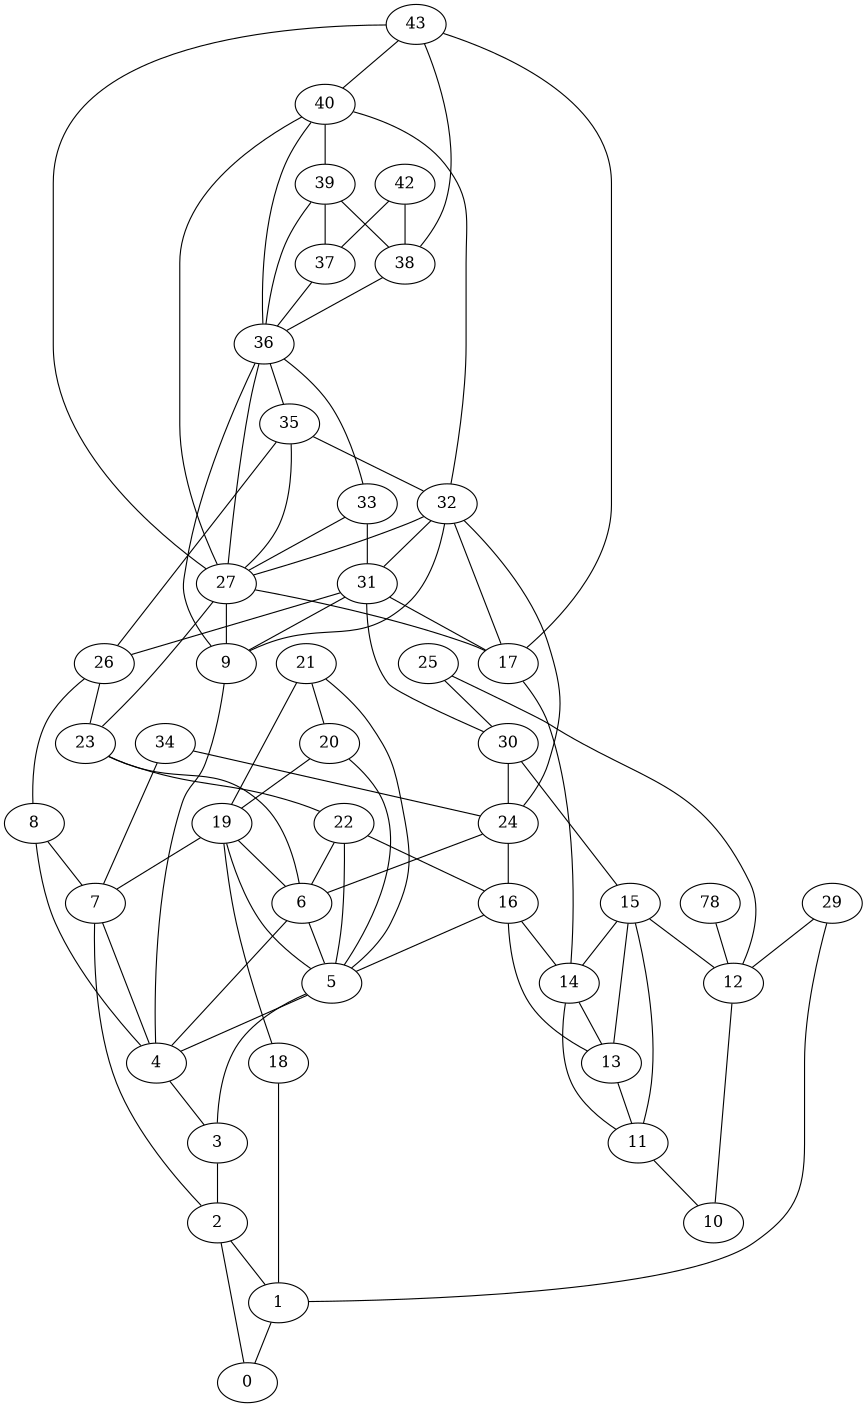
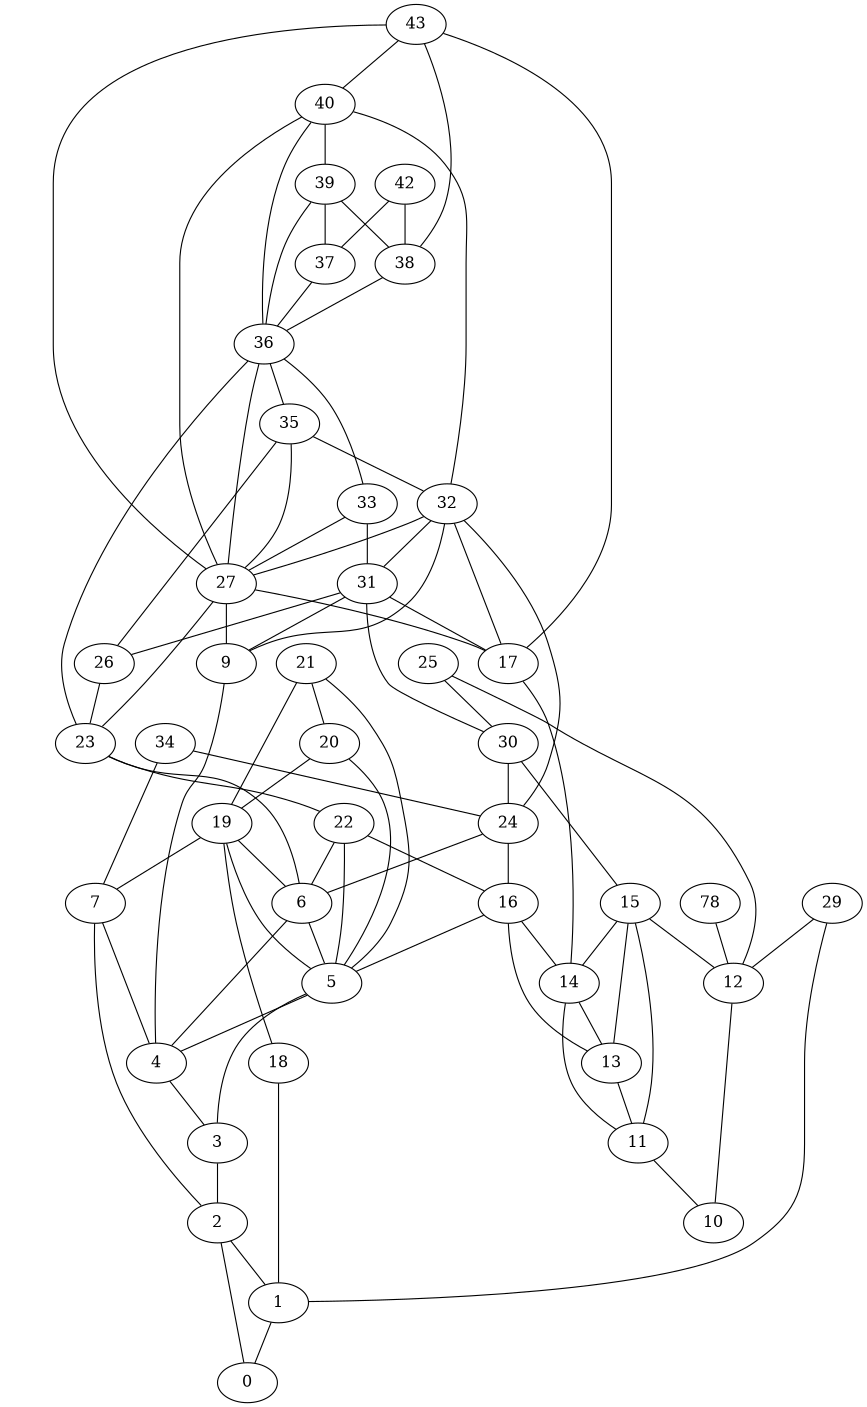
(202, 497) -> (118, 527)
(34, 823) -> none
